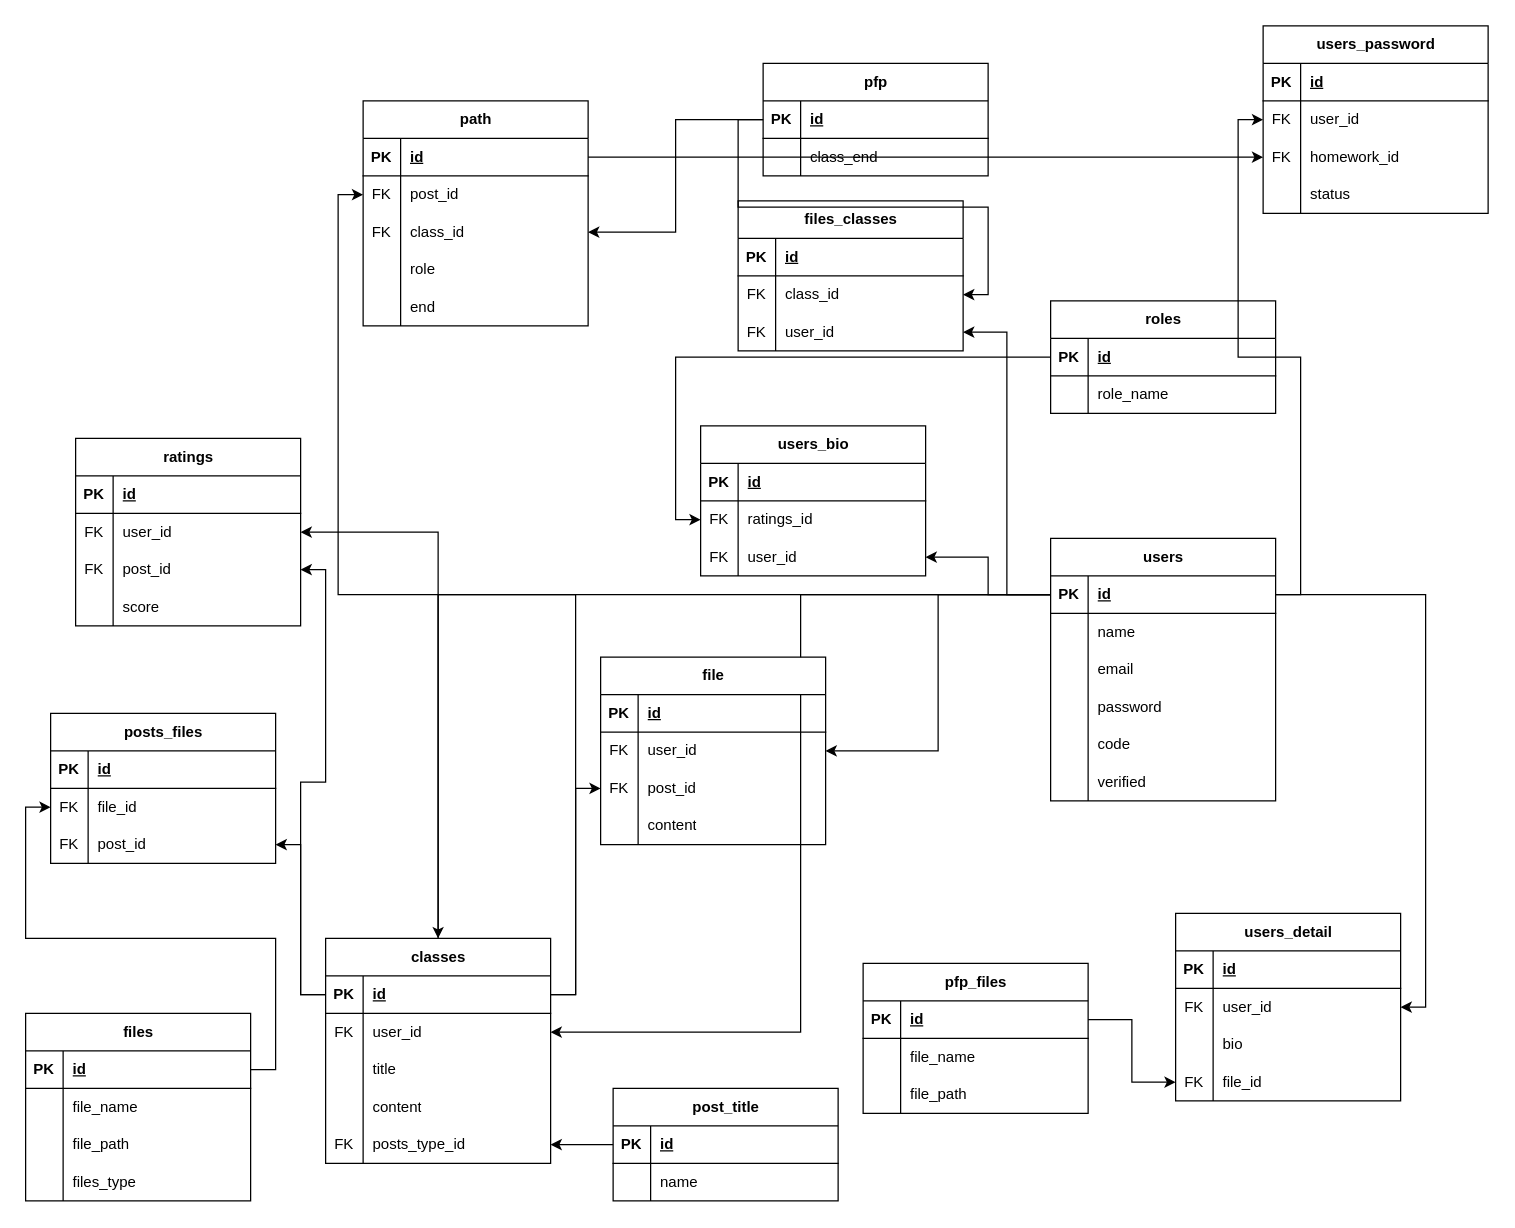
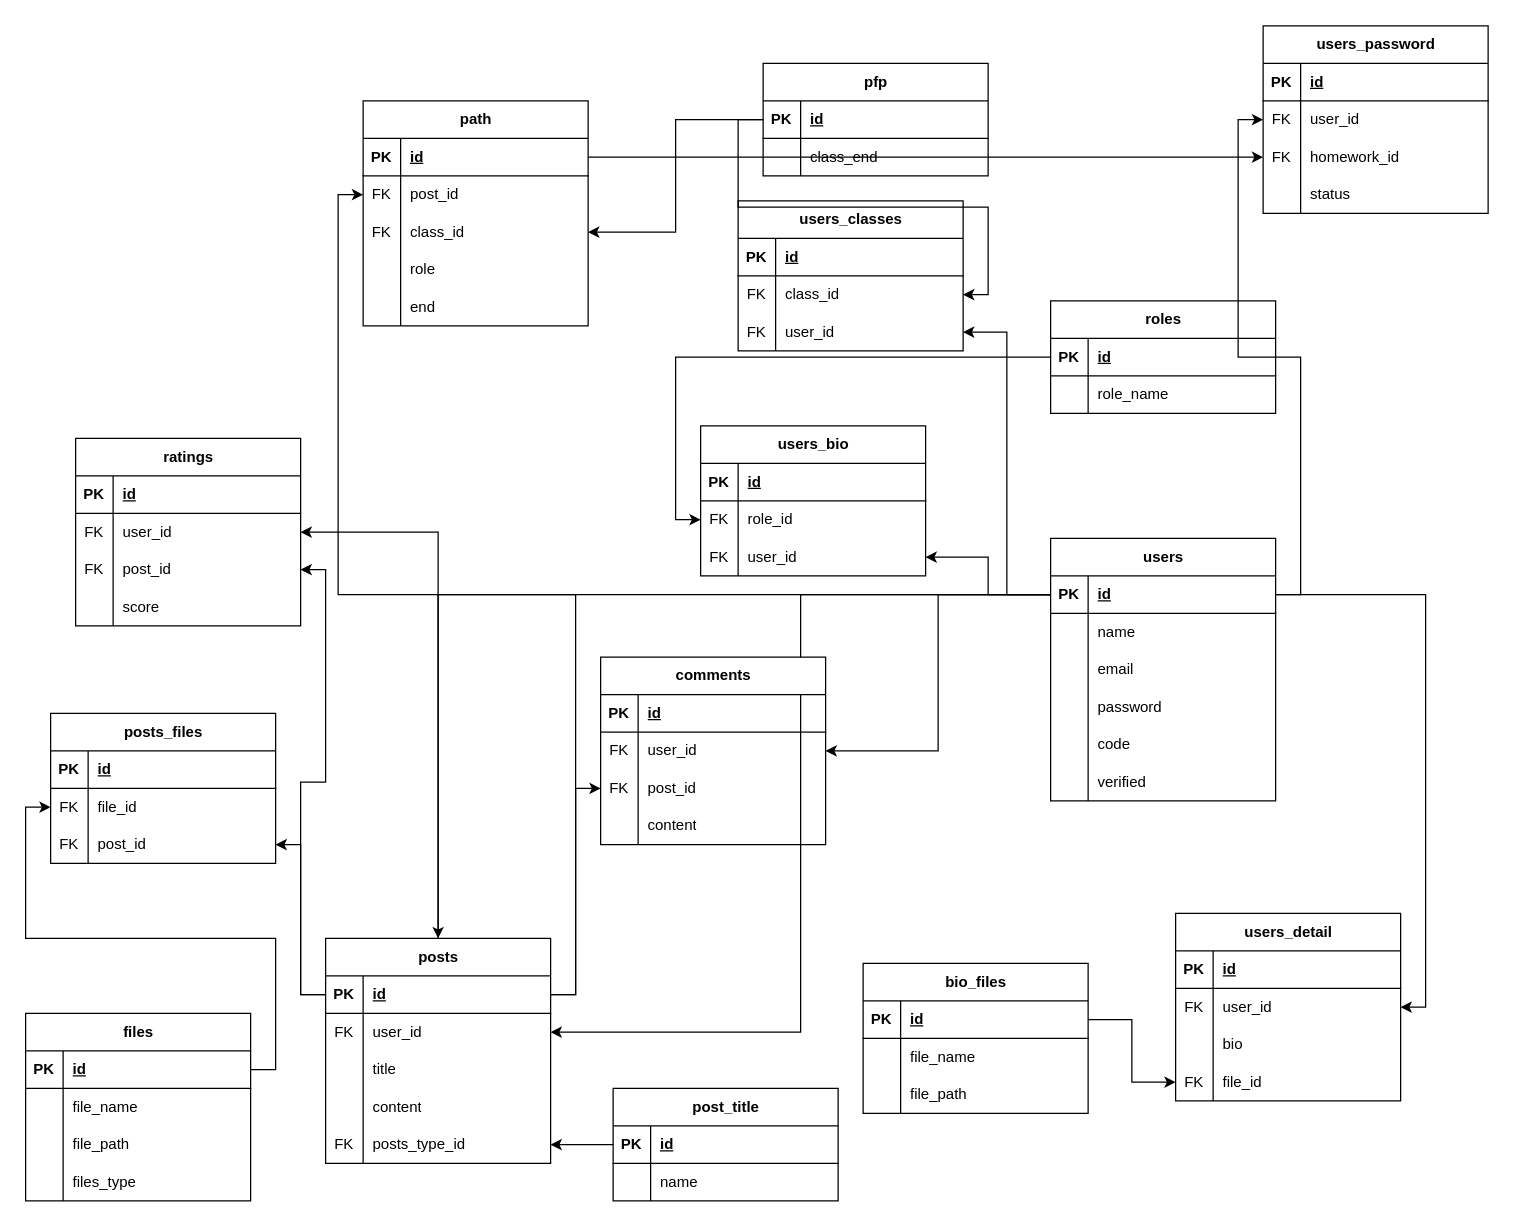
(851, 219) -> (851, 219)
(786, 519) -> (774, 519)
(714, 676) -> (714, 676)
(439, 957) -> (439, 957)
(976, 982) -> (976, 982)
